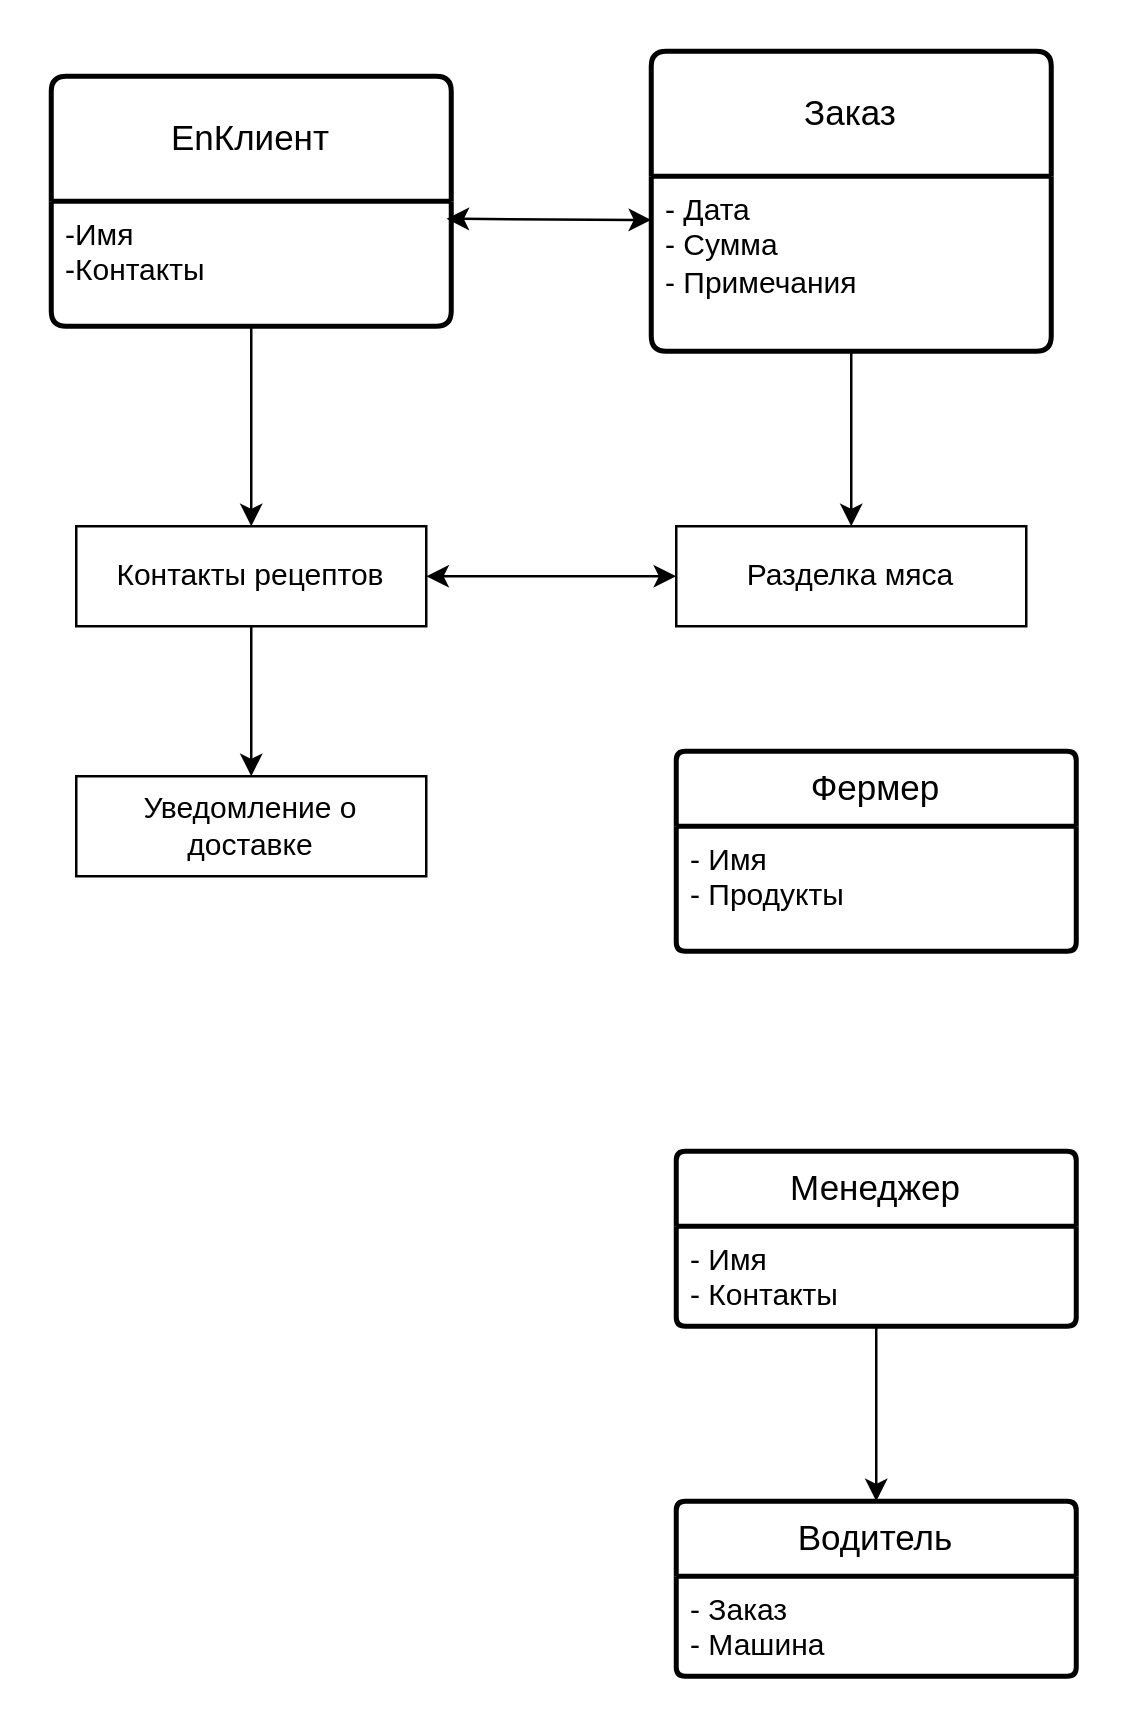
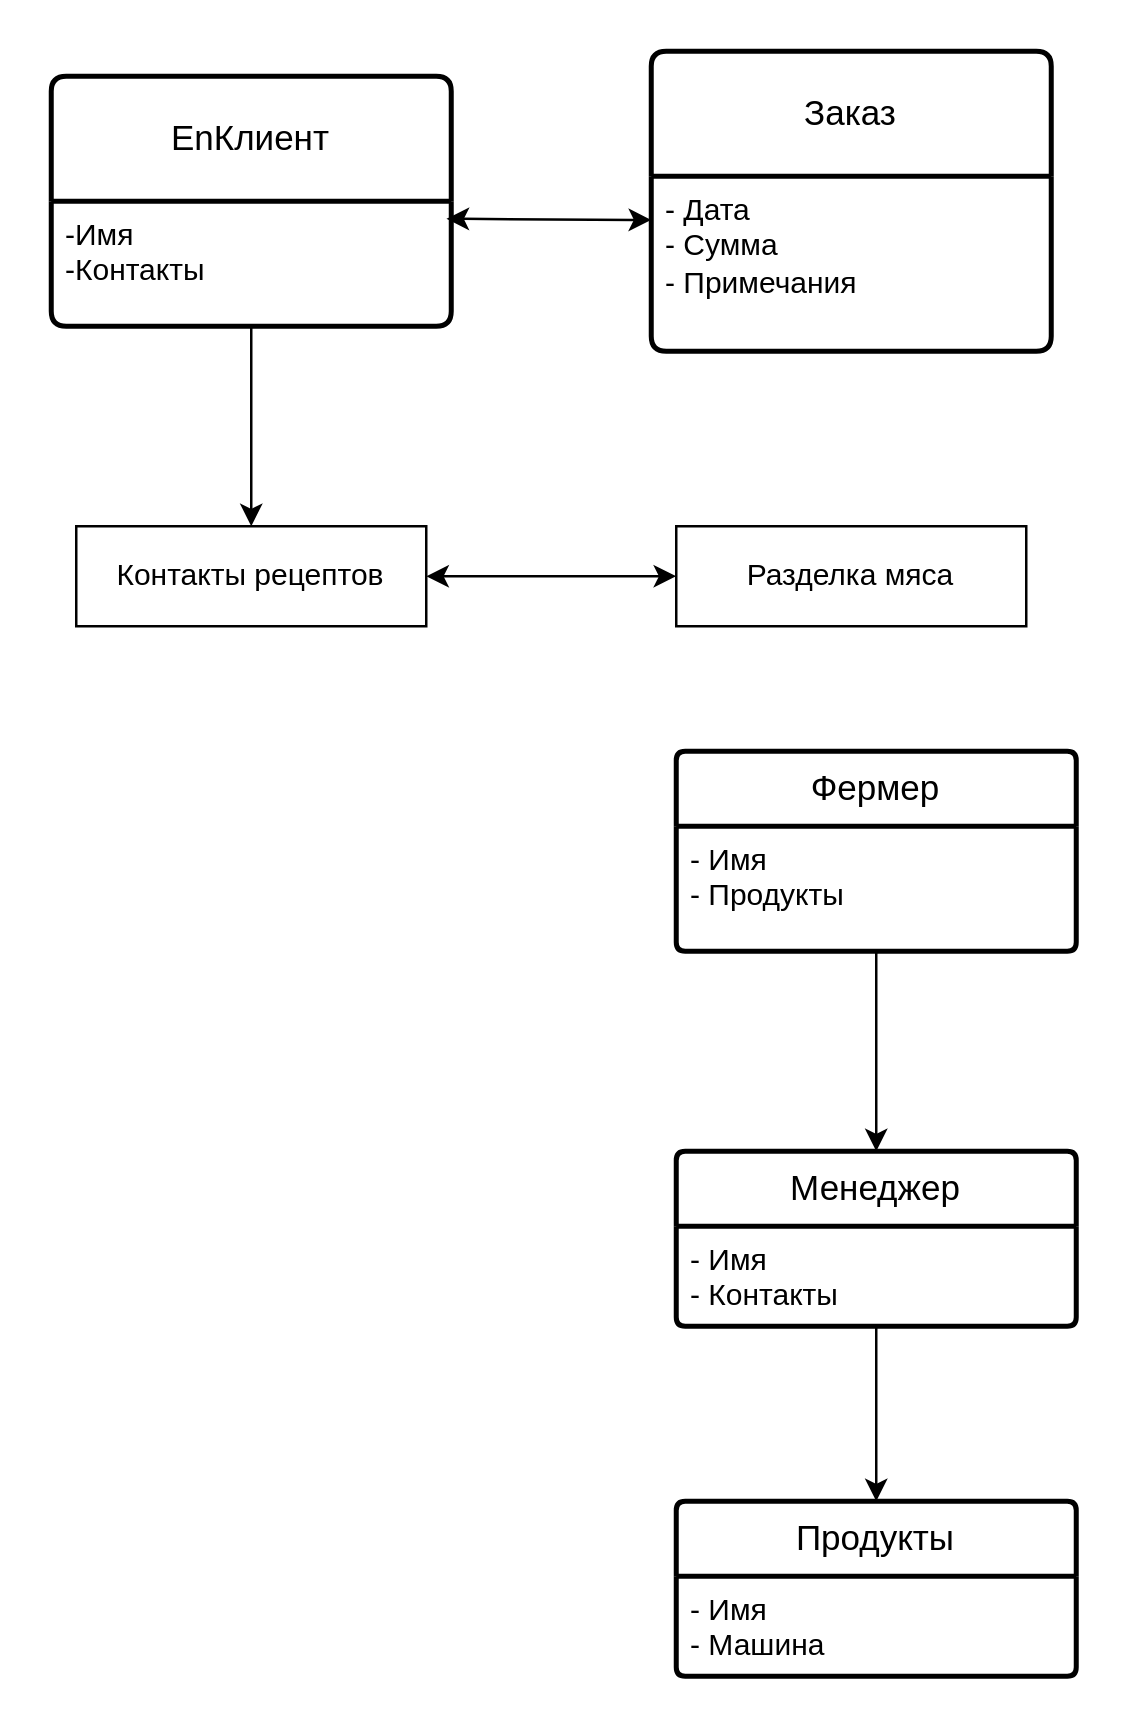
(851, 433) -> none
(251, 693) -> none
(251, 826) -> none
none -> (876, 1045)
(876, 1539) -> (876, 1539)
(758, 1630) -> (758, 1630)
